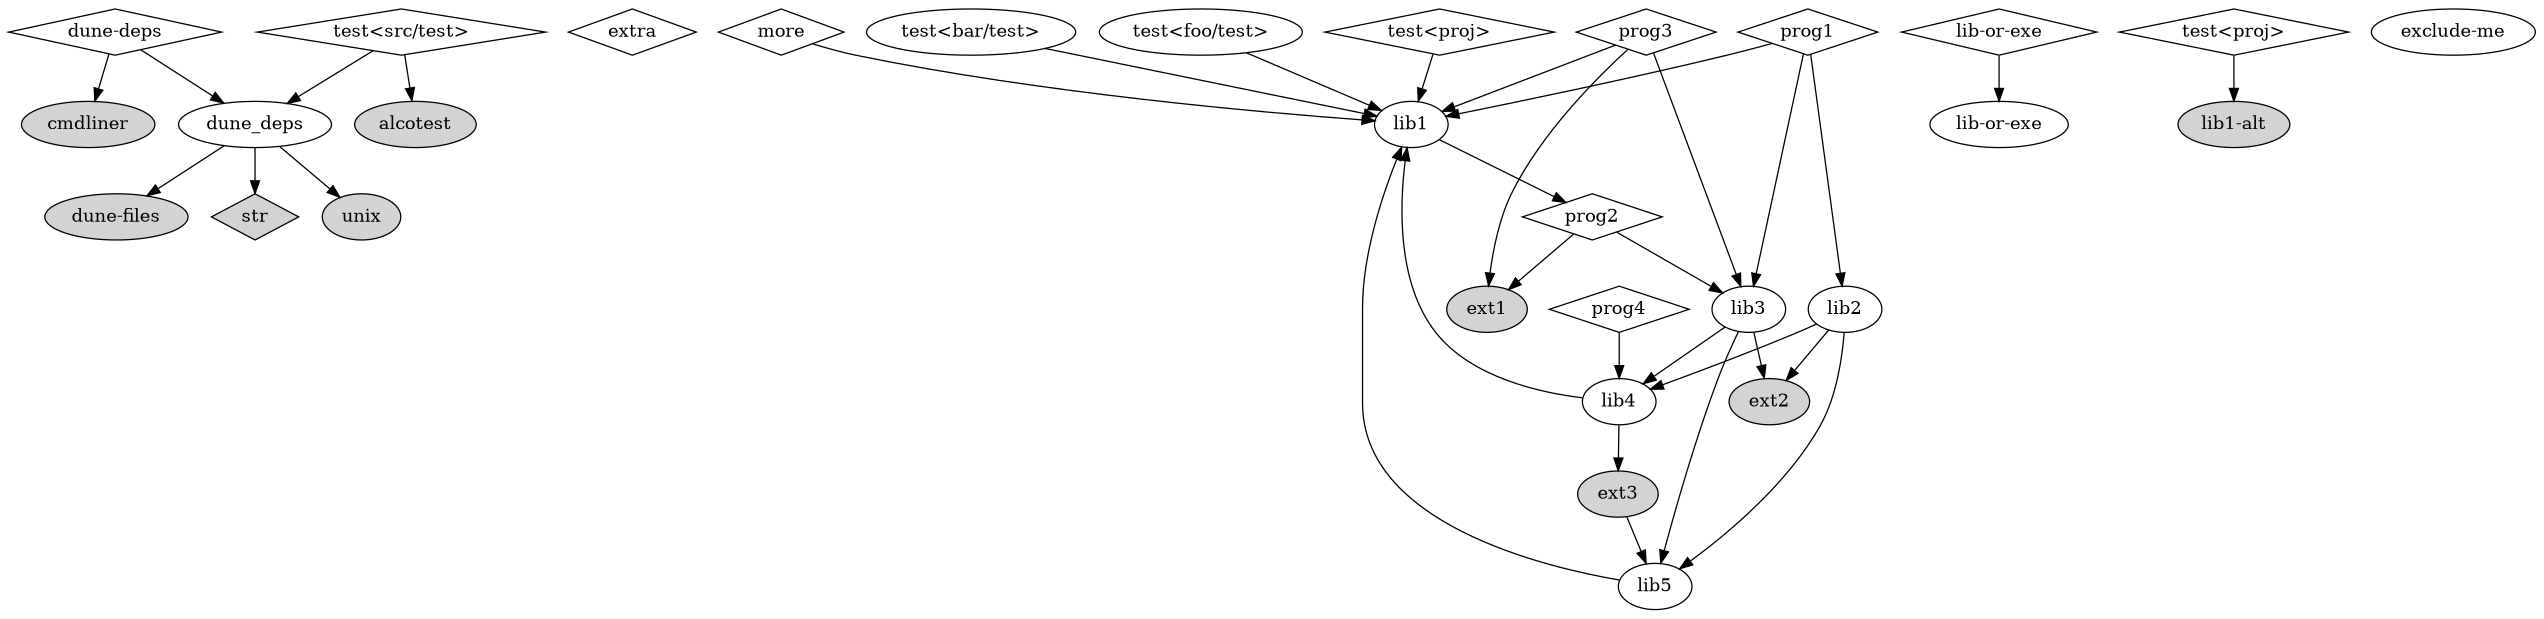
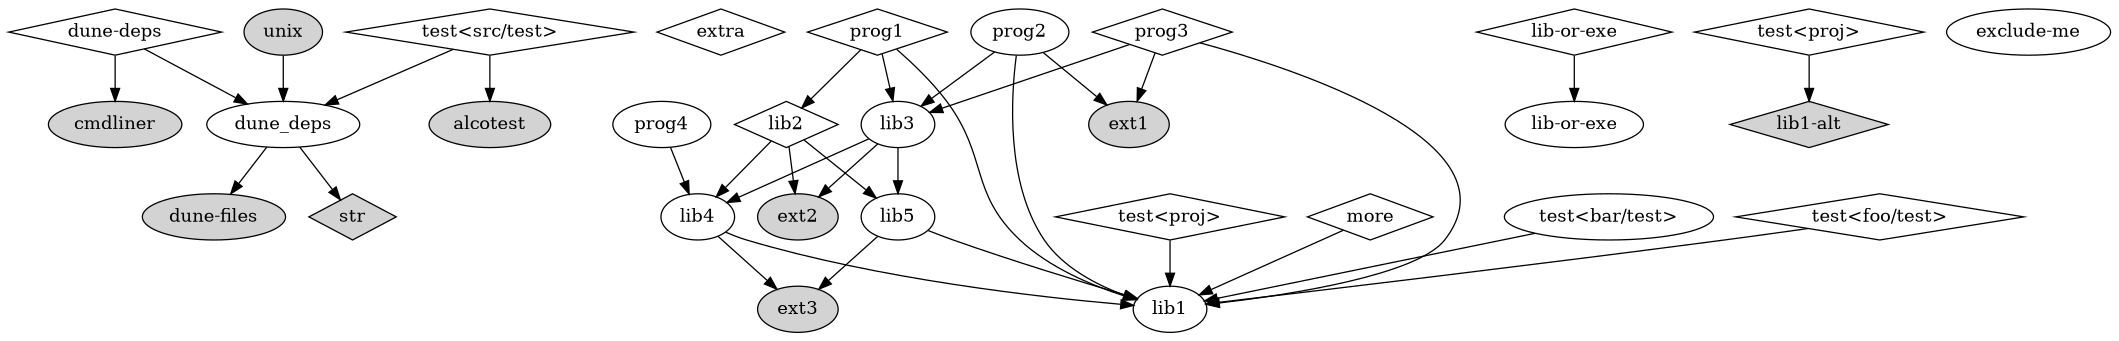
(1201, 32) -> (1880, 217)
(2234, 124) -> (1809, 124)
(305, 168) -> (283, 72)
(1497, 168) -> (1025, 198)
(1592, 217) -> (1020, 32)
(1619, 309) -> (662, 124)
(1845, 309) -> (786, 124)
(1634, 534) -> (853, 258)
